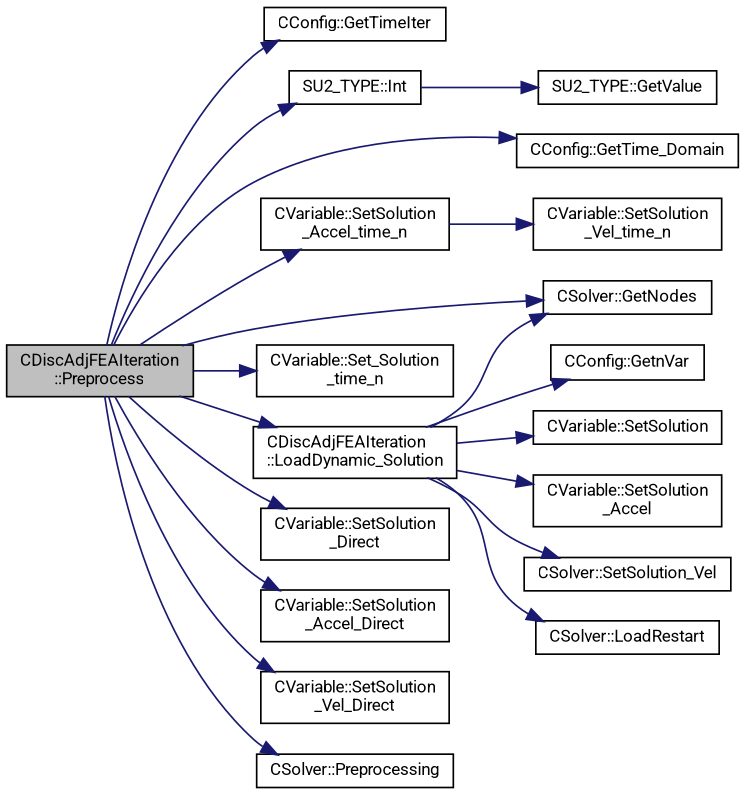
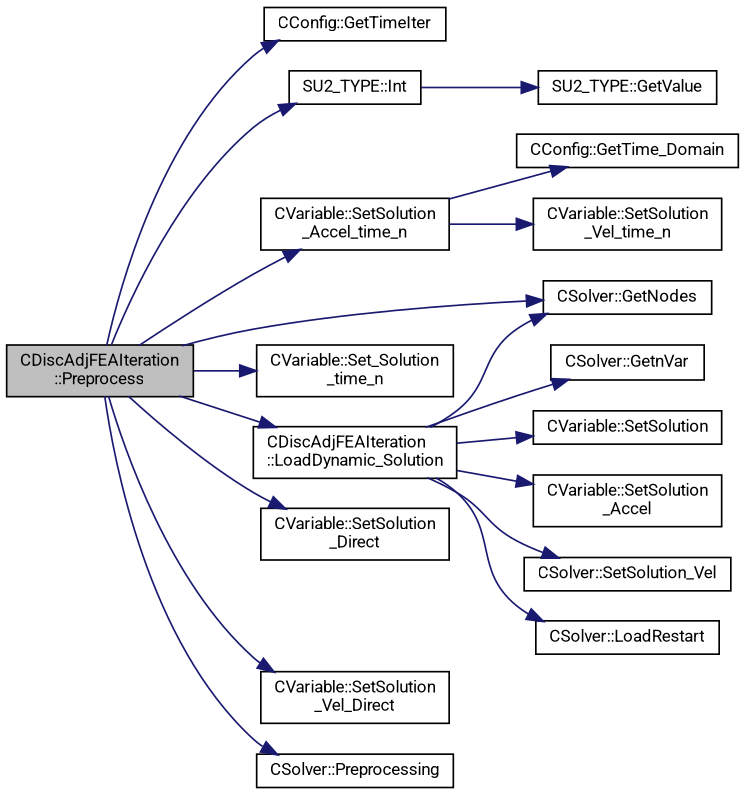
(269, 175) -> (500, 185)
(628, 362) -> (628, 362)
(355, 616) -> none
